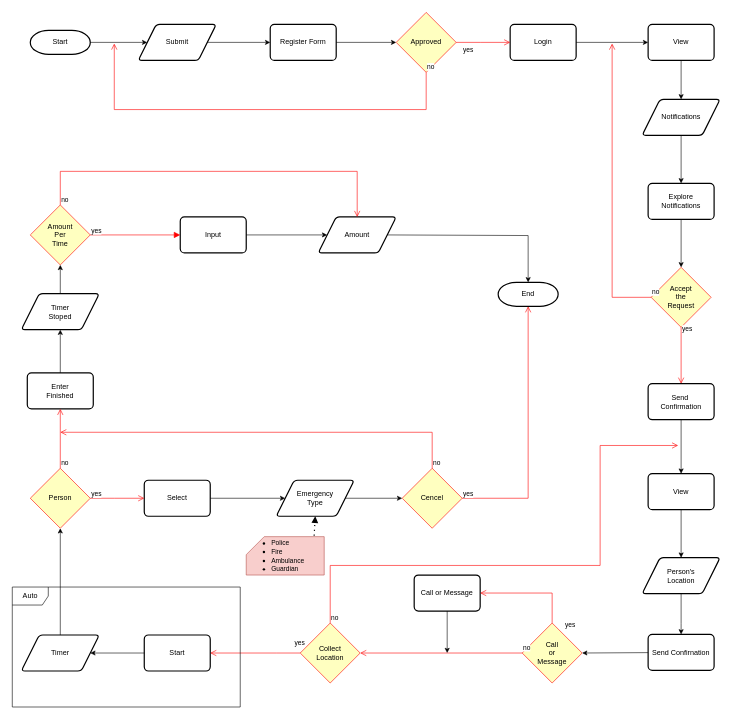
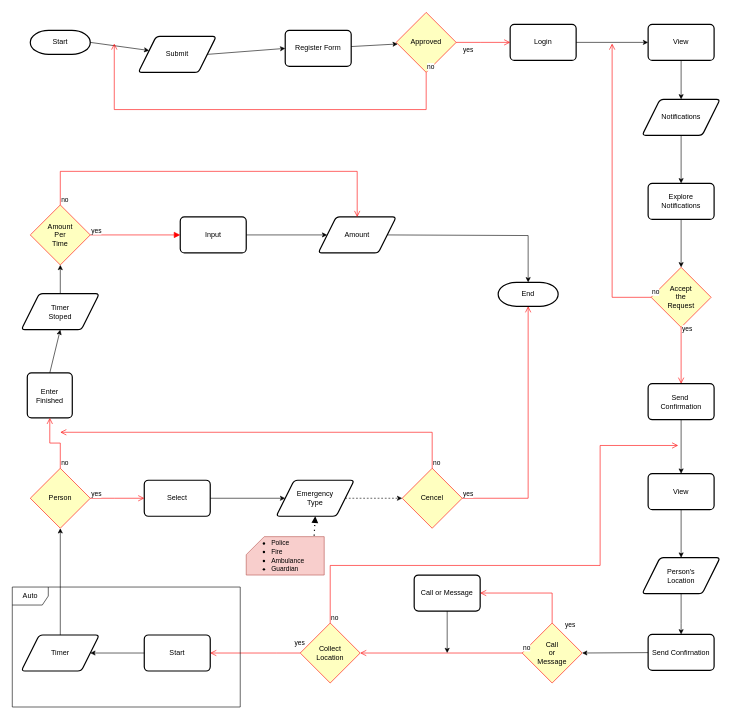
(177, 42) -> (177, 54)
(303, 42) -> (318, 48)
(60, 391) -> (50, 395)
(371, 498) -> (371, 498)
